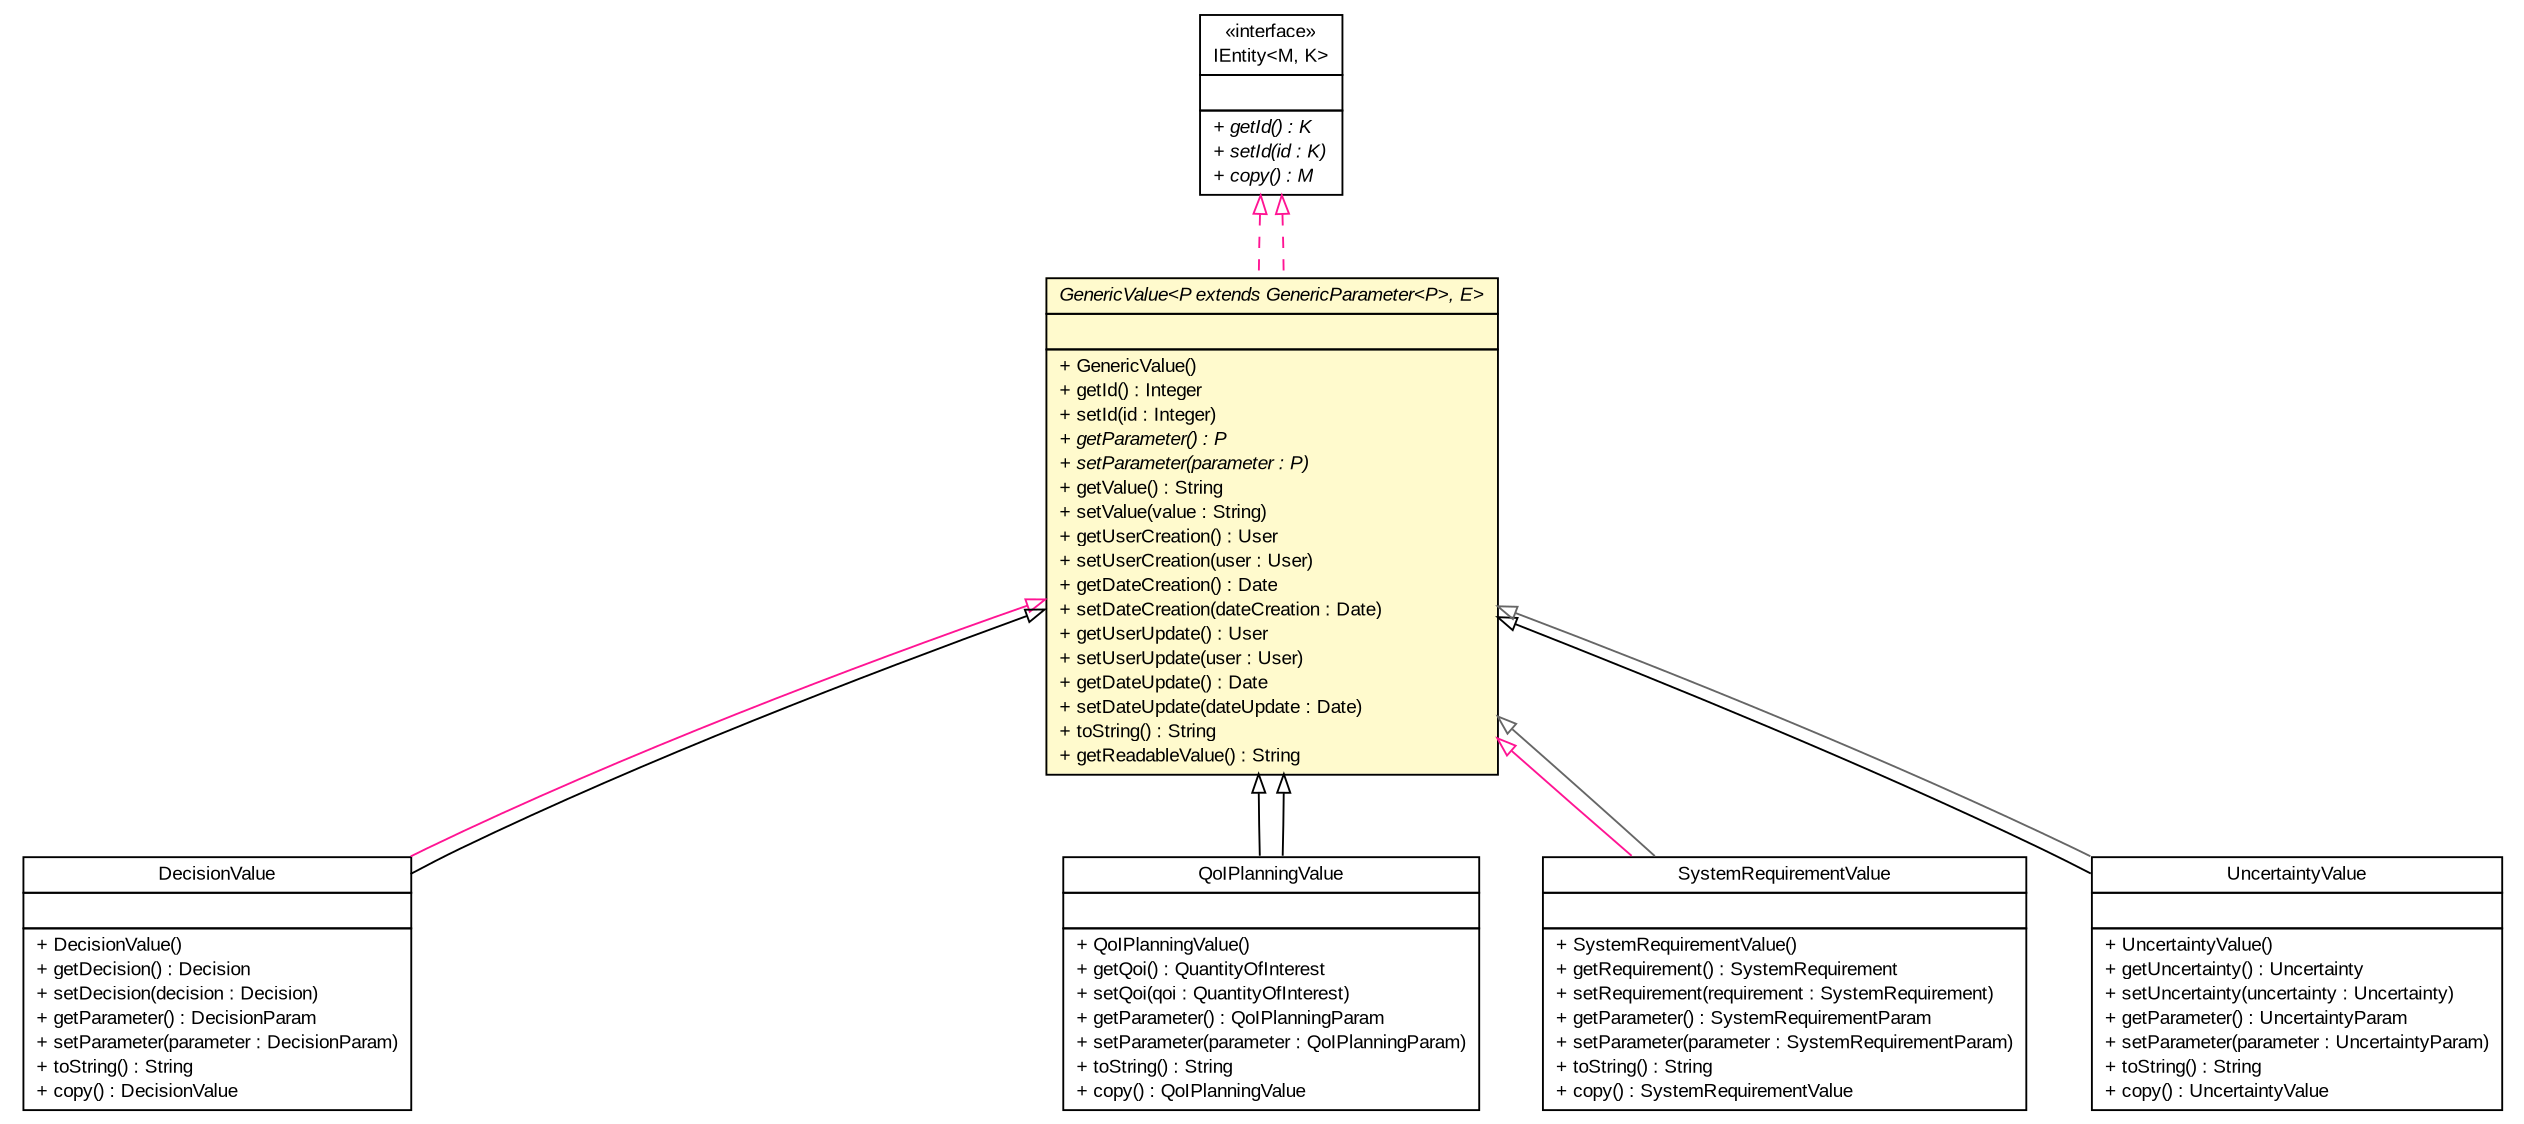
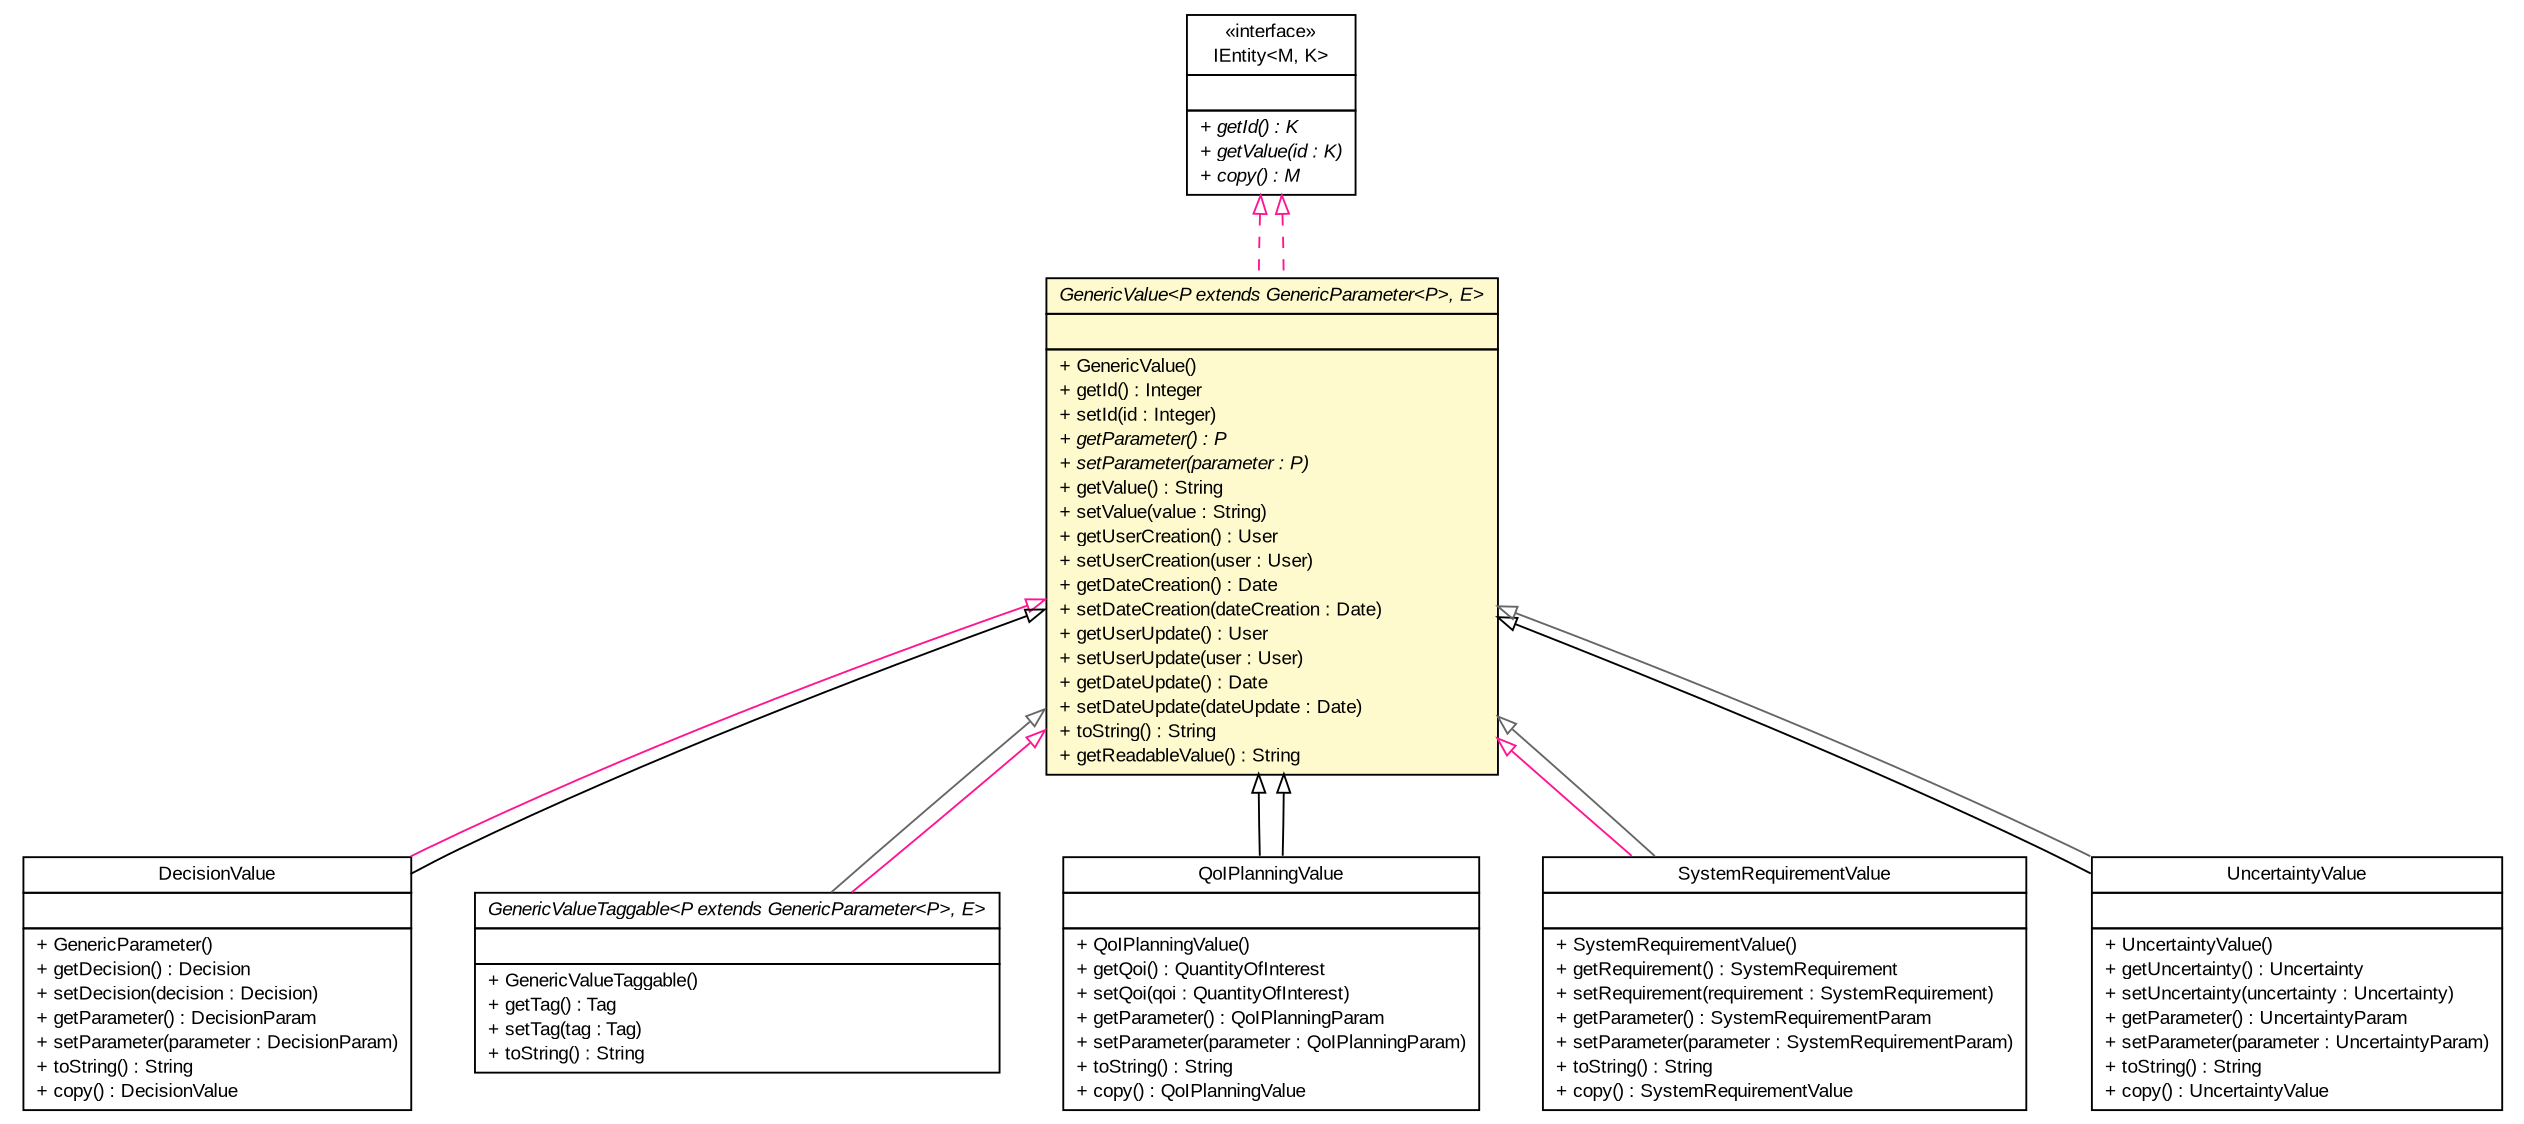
(1270, 152) -> (1271, 152)
(110, 945) -> (125, 945)
none -> (737, 983)
